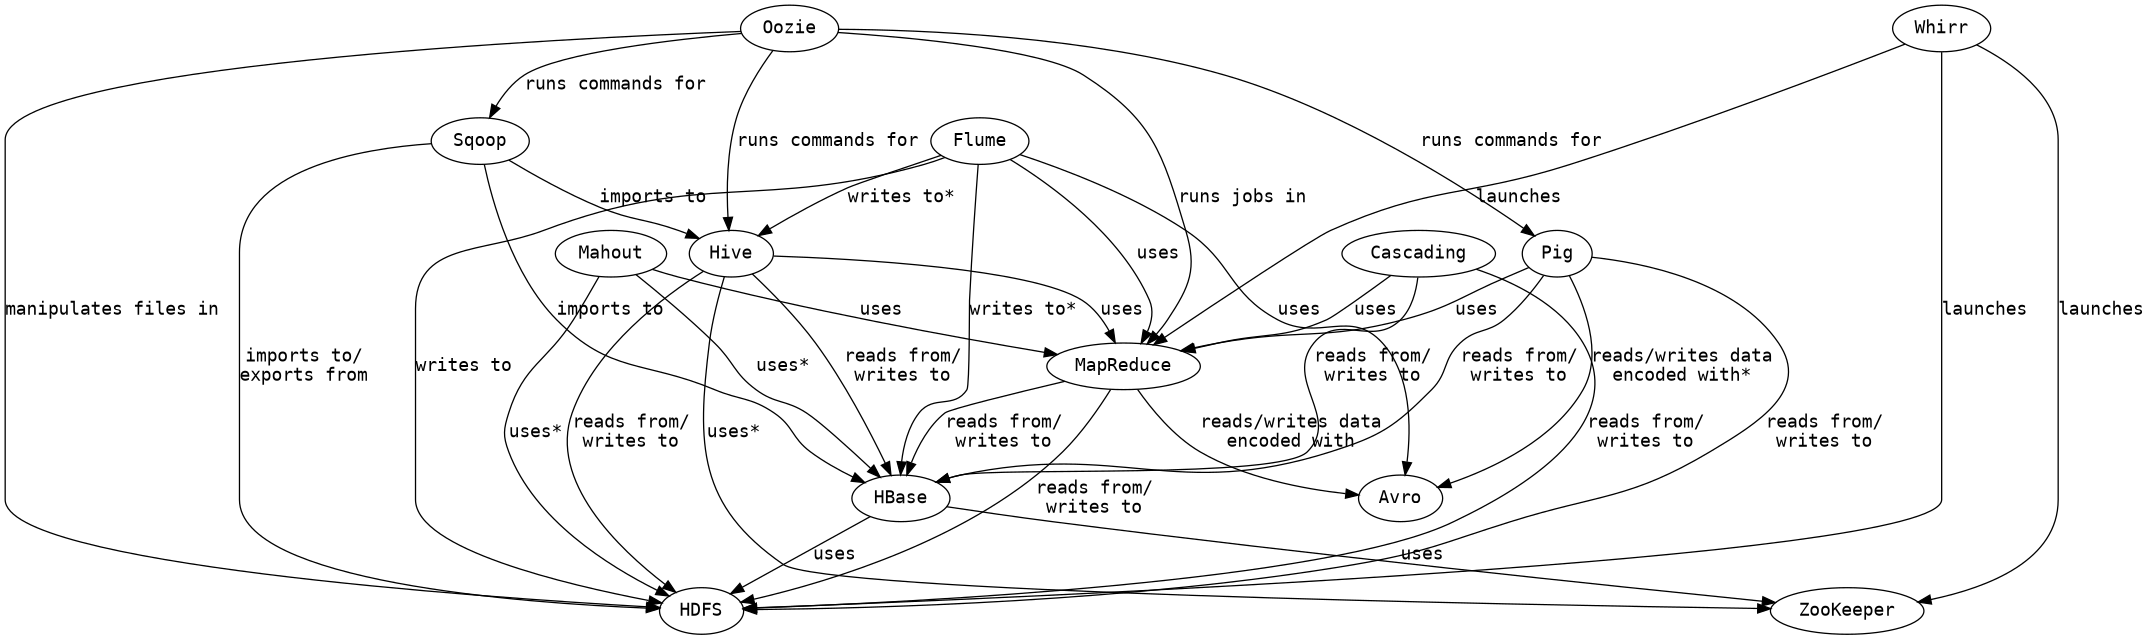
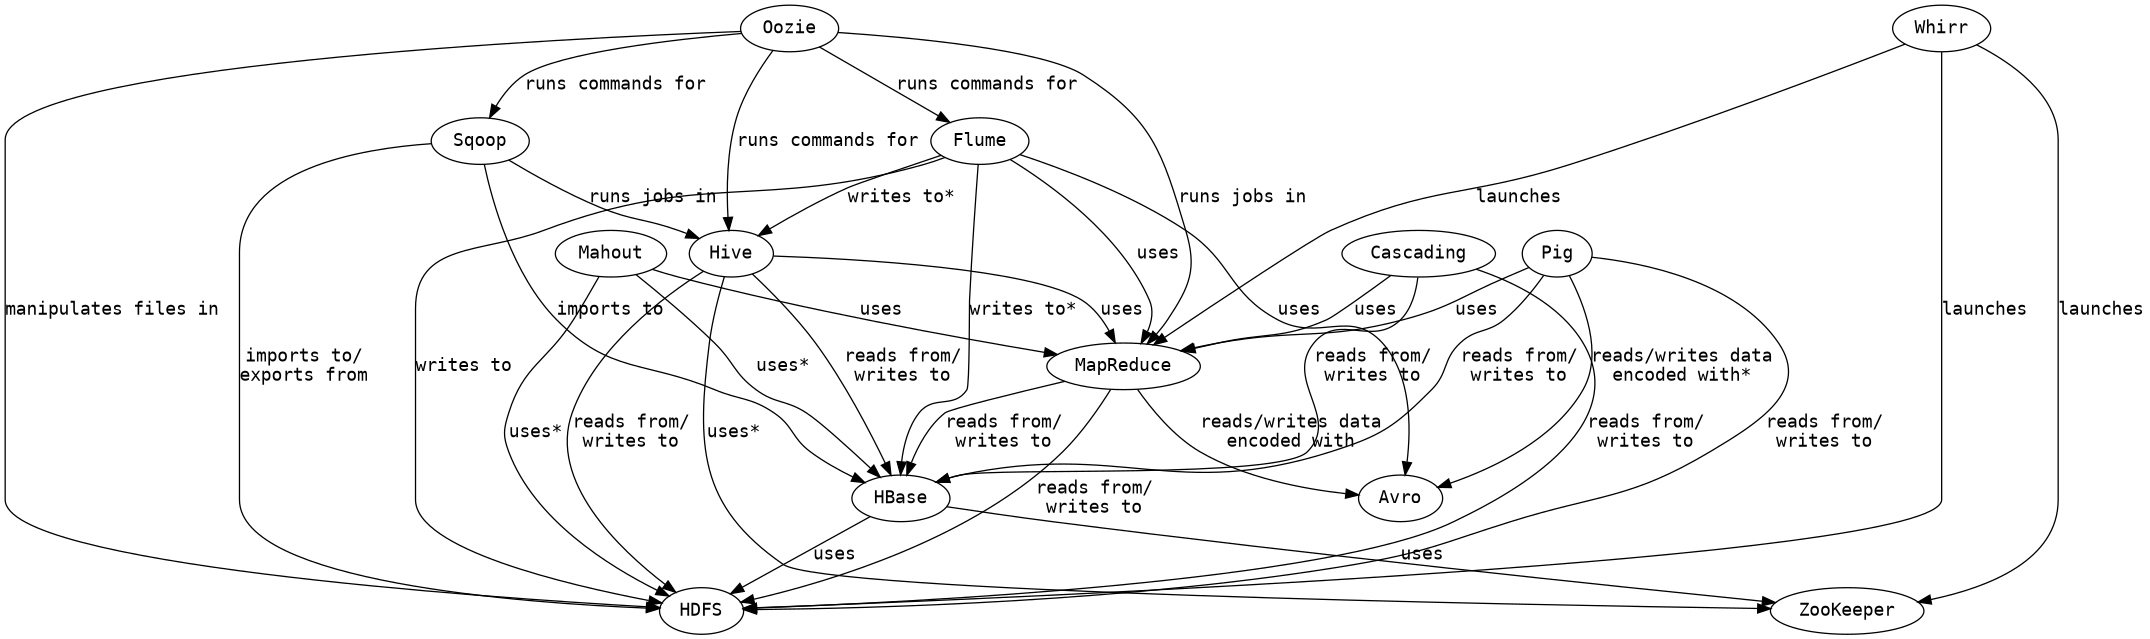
(1199, 69) -> (879, 81)
(653, 197) -> (653, 197)
